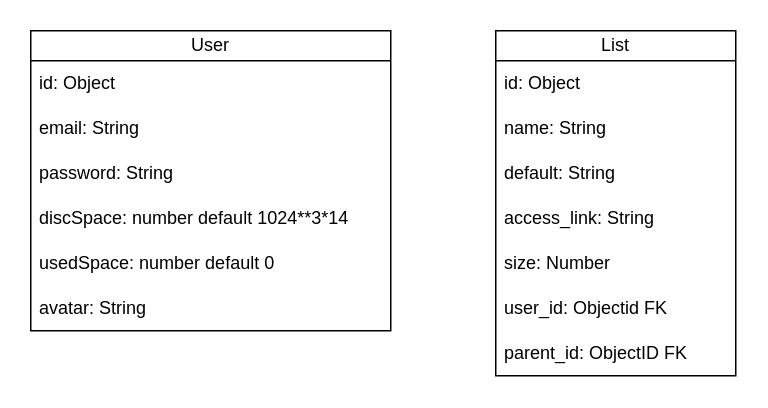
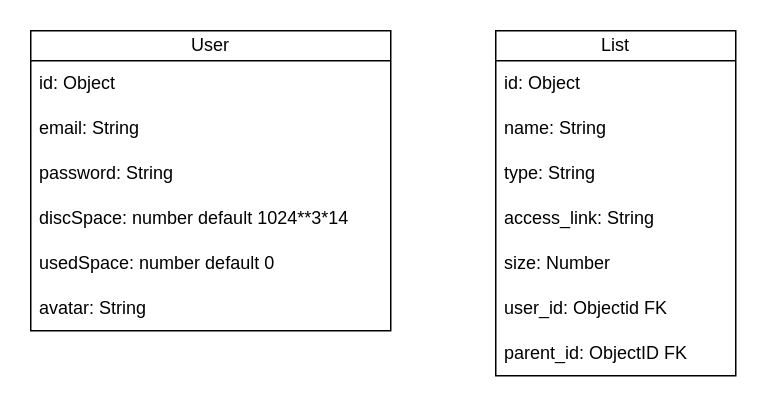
(571, 173) -> (558, 173)
